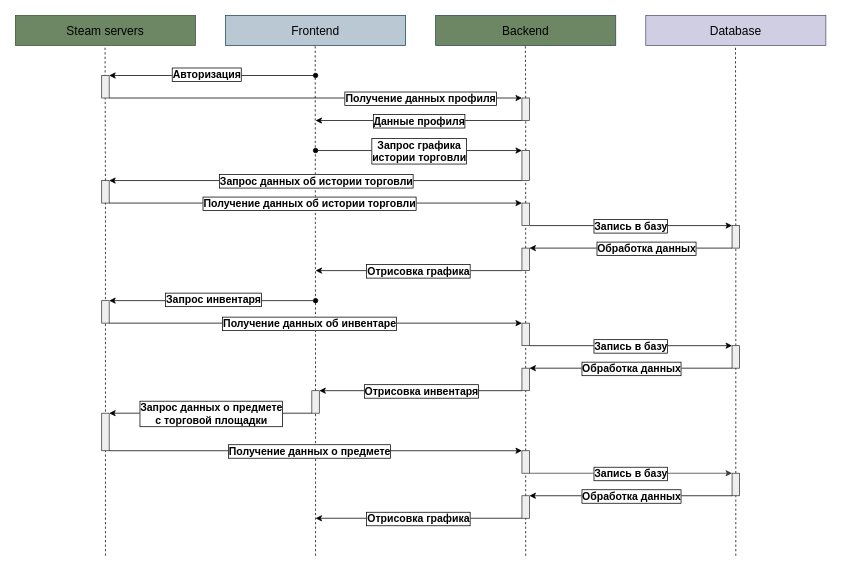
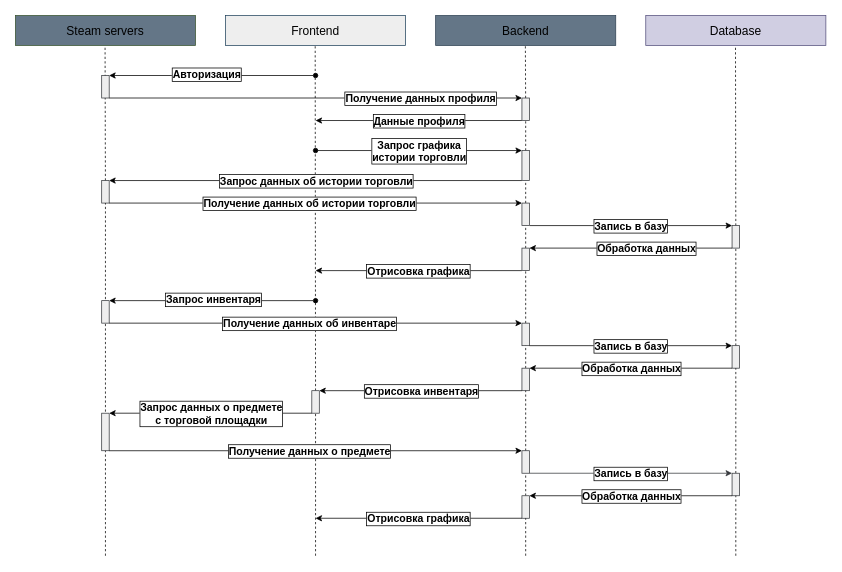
(105, 30) -> (105, 30)
(315, 30) -> (315, 30)
(525, 30) -> (525, 30)
